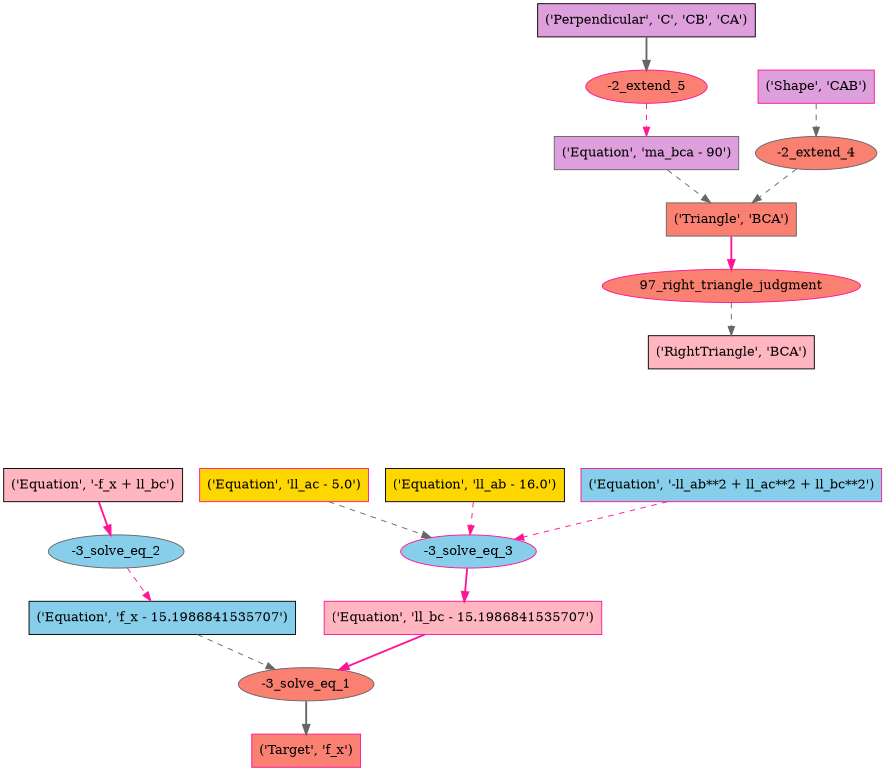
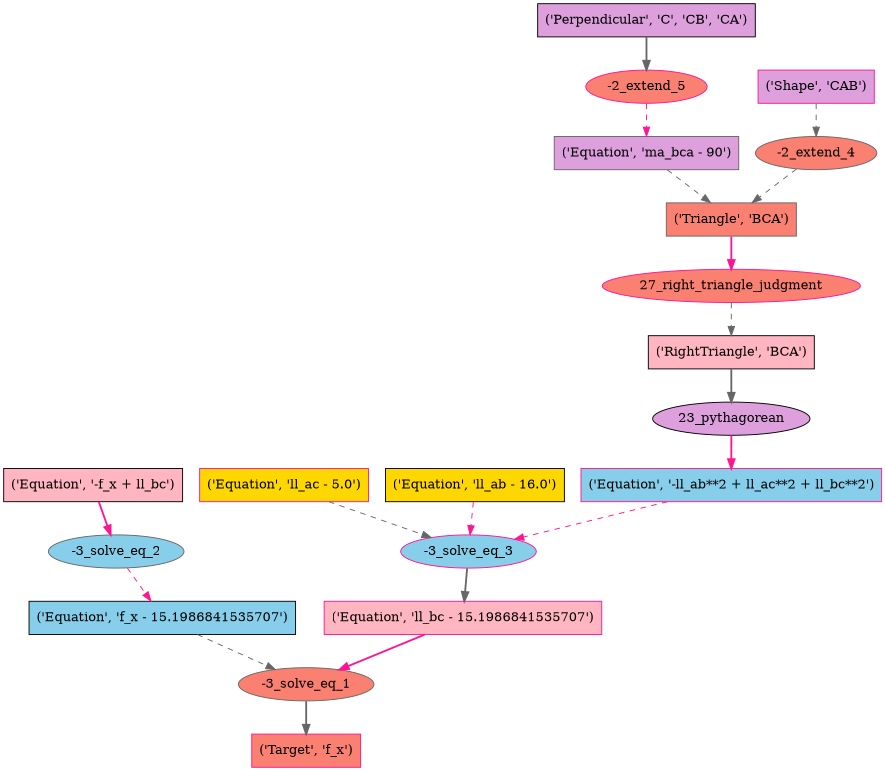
(731, 286) -> (731, 286)
none -> (731, 419)
(466, 580) -> (466, 580)
